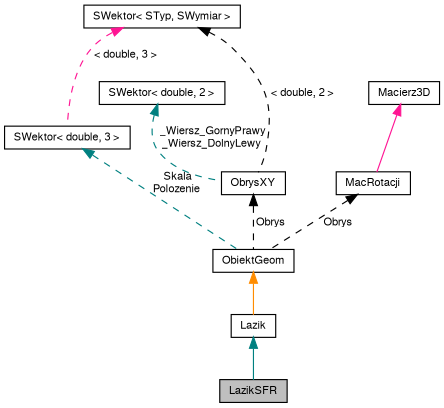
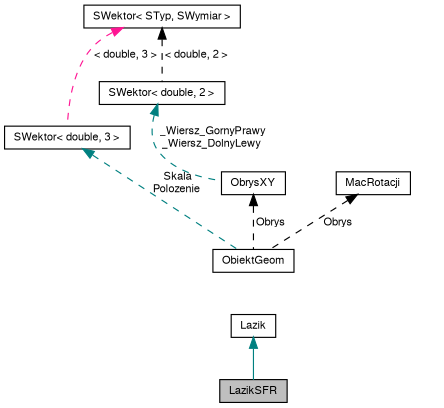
(264, 92) -> (162, 61)
(404, 93) -> none
(253, 299) -> none
